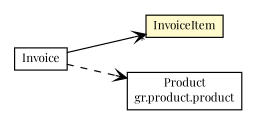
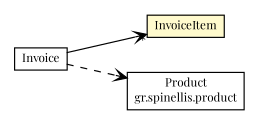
(185, 98) -> (186, 98)
